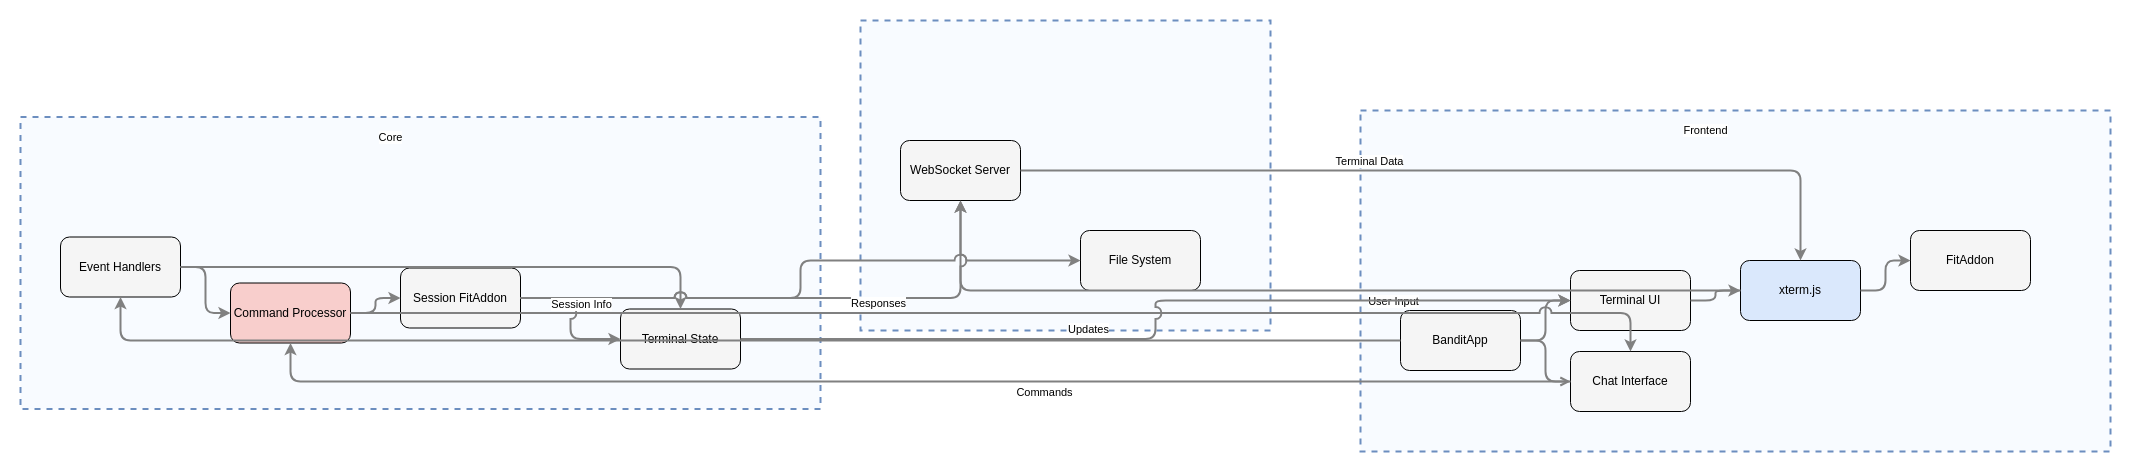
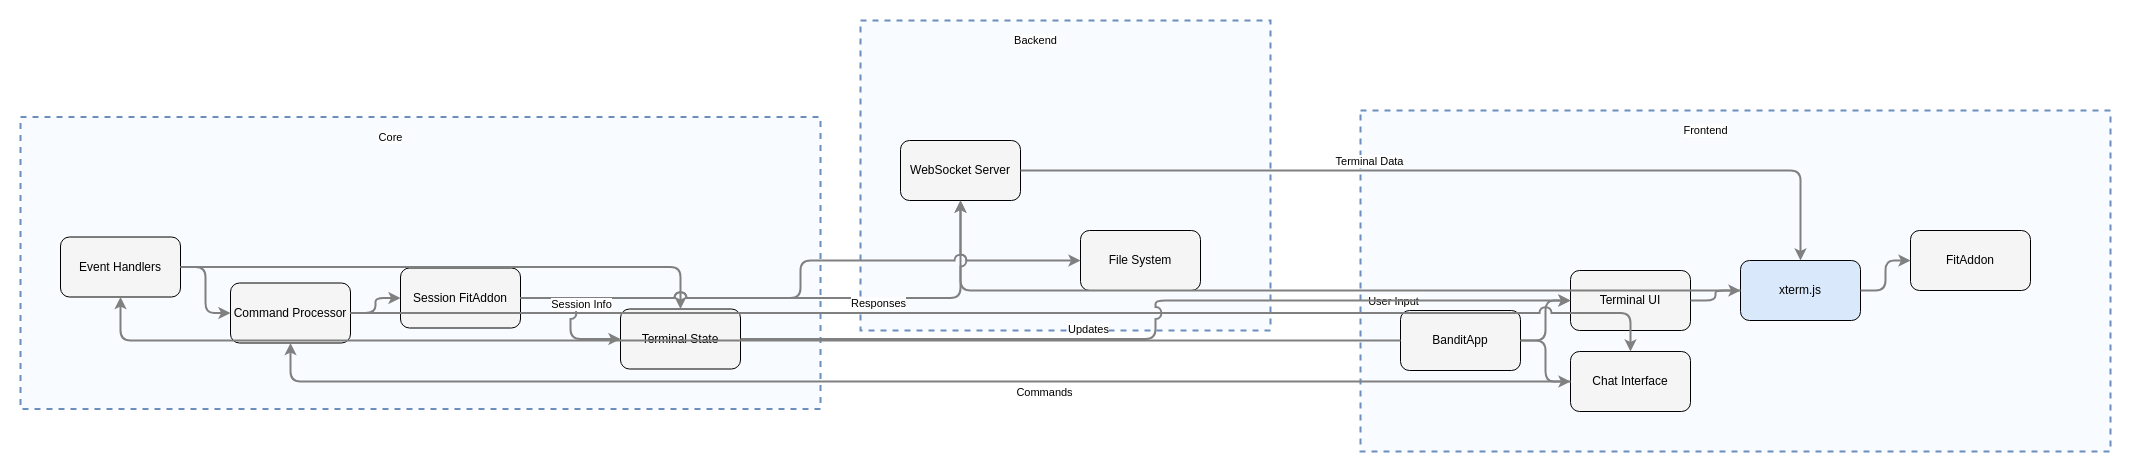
none -> (1036, 41)
(291, 313) -> (291, 313)
(1546, 377) -> (1546, 377)
